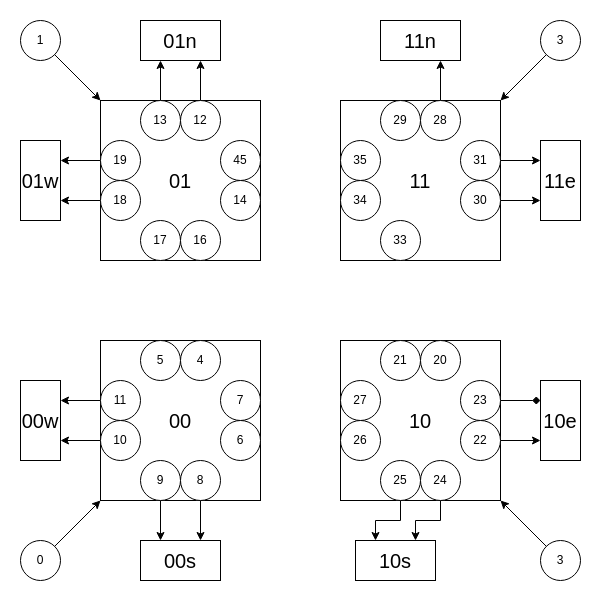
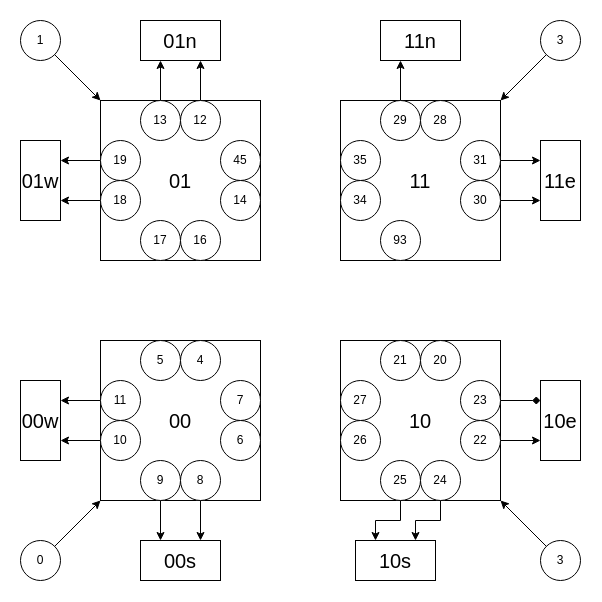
none -> (401, 84)
(441, 84) -> none
(401, 241) -> (401, 241)
